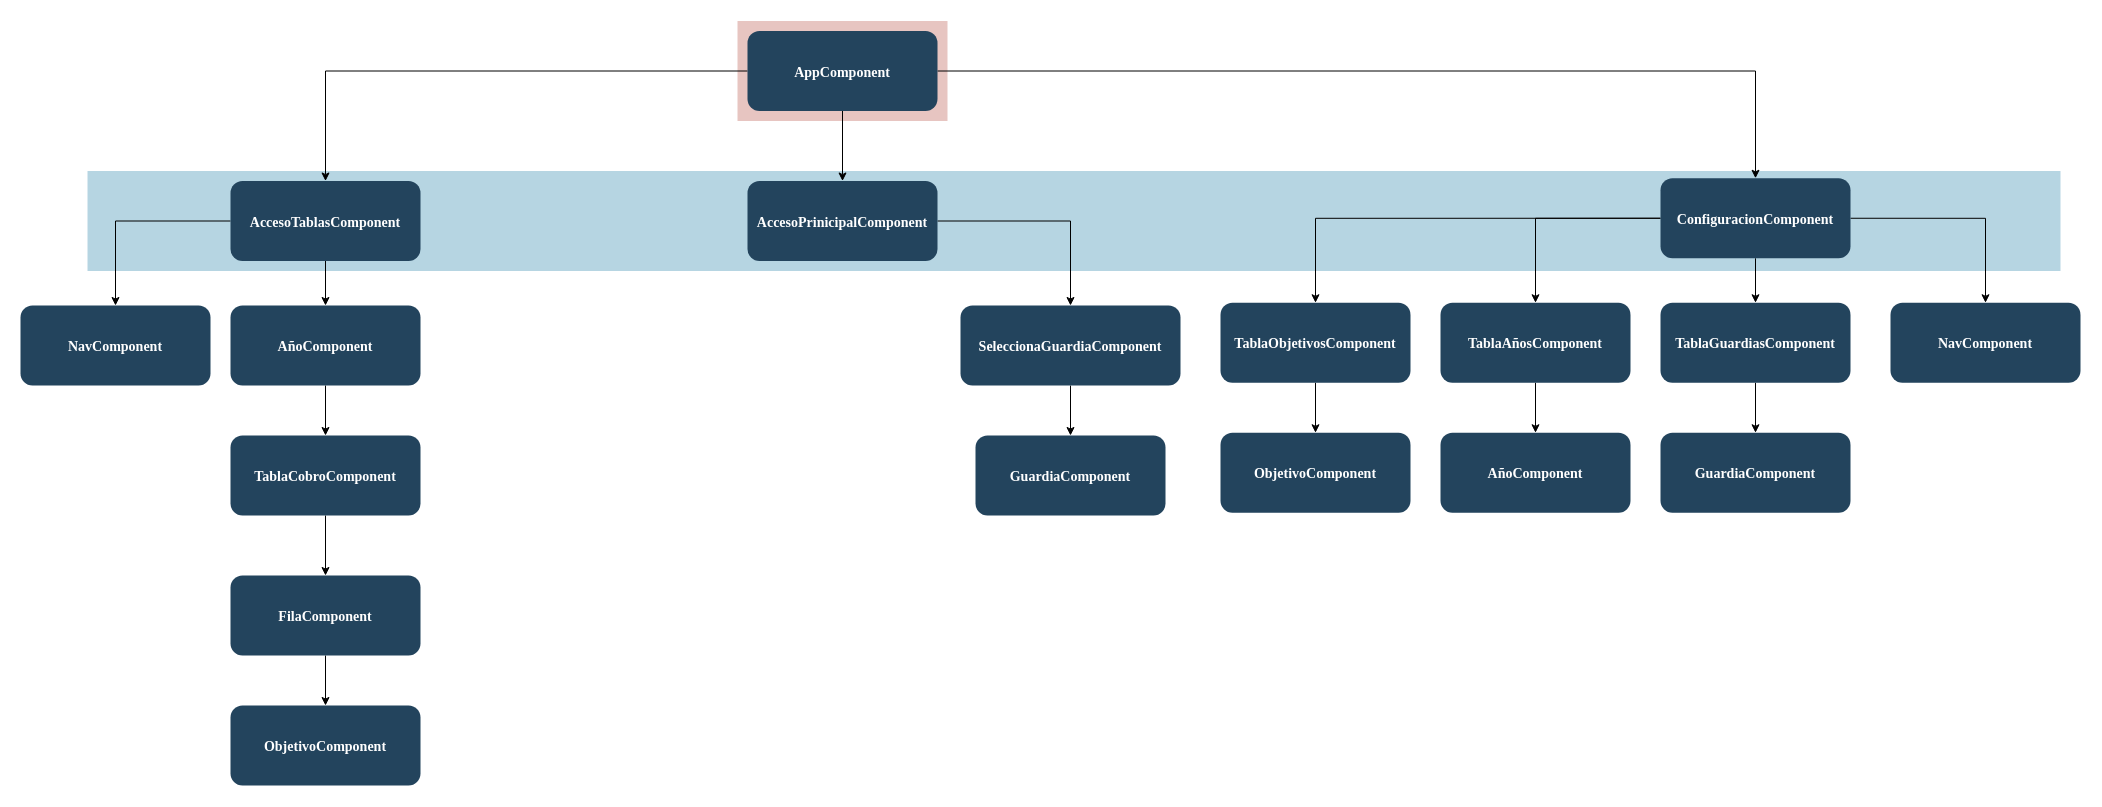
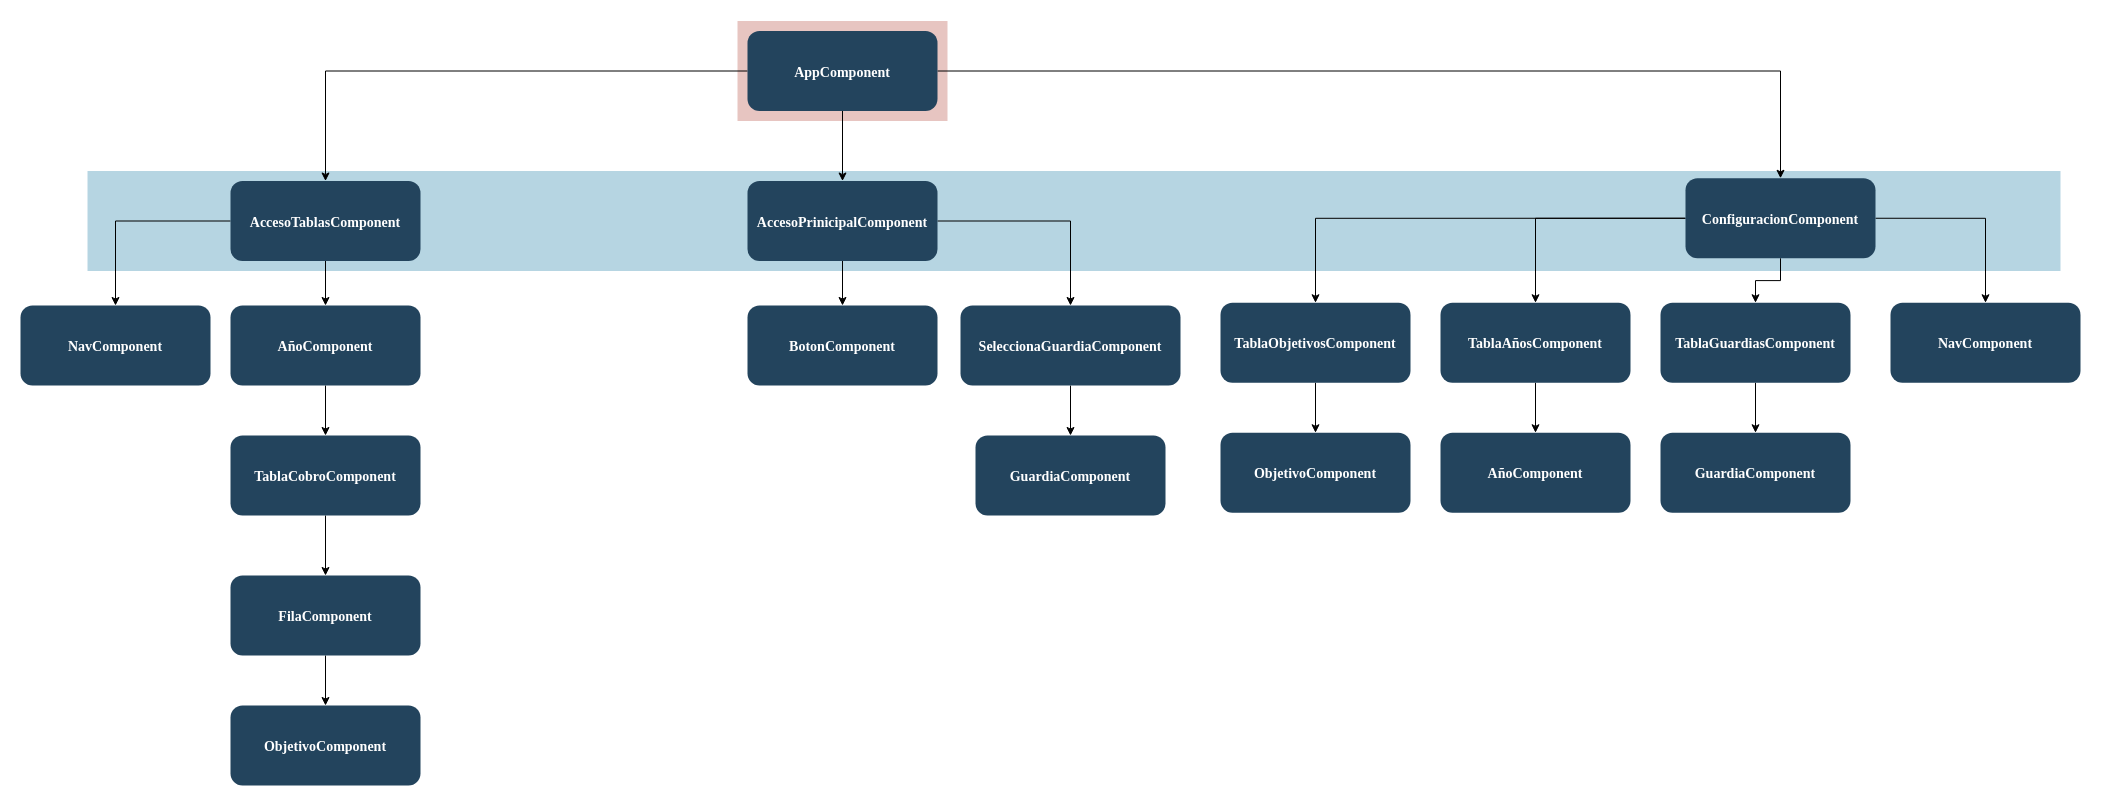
(1756, 218) -> (1781, 218)
none -> (843, 280)
none -> (843, 346)
